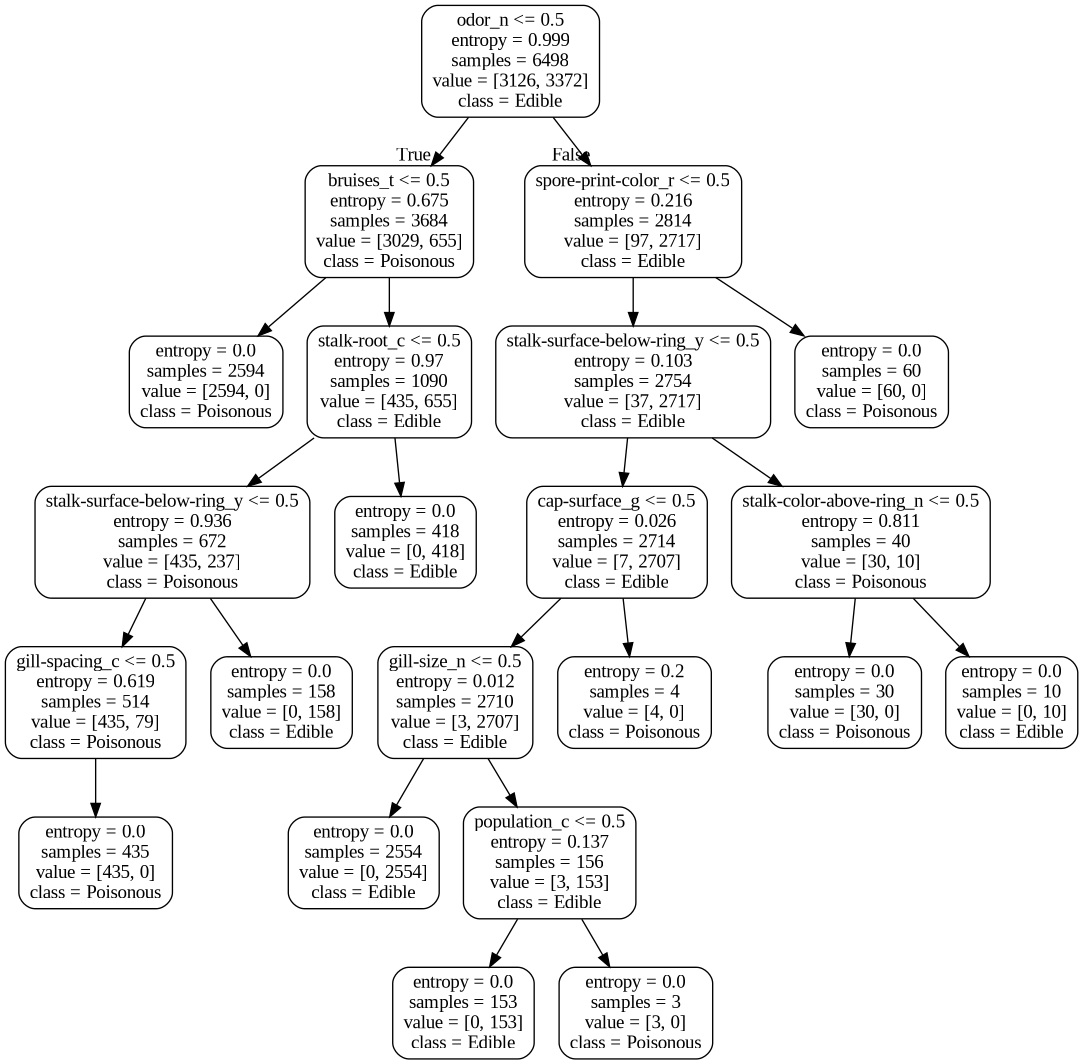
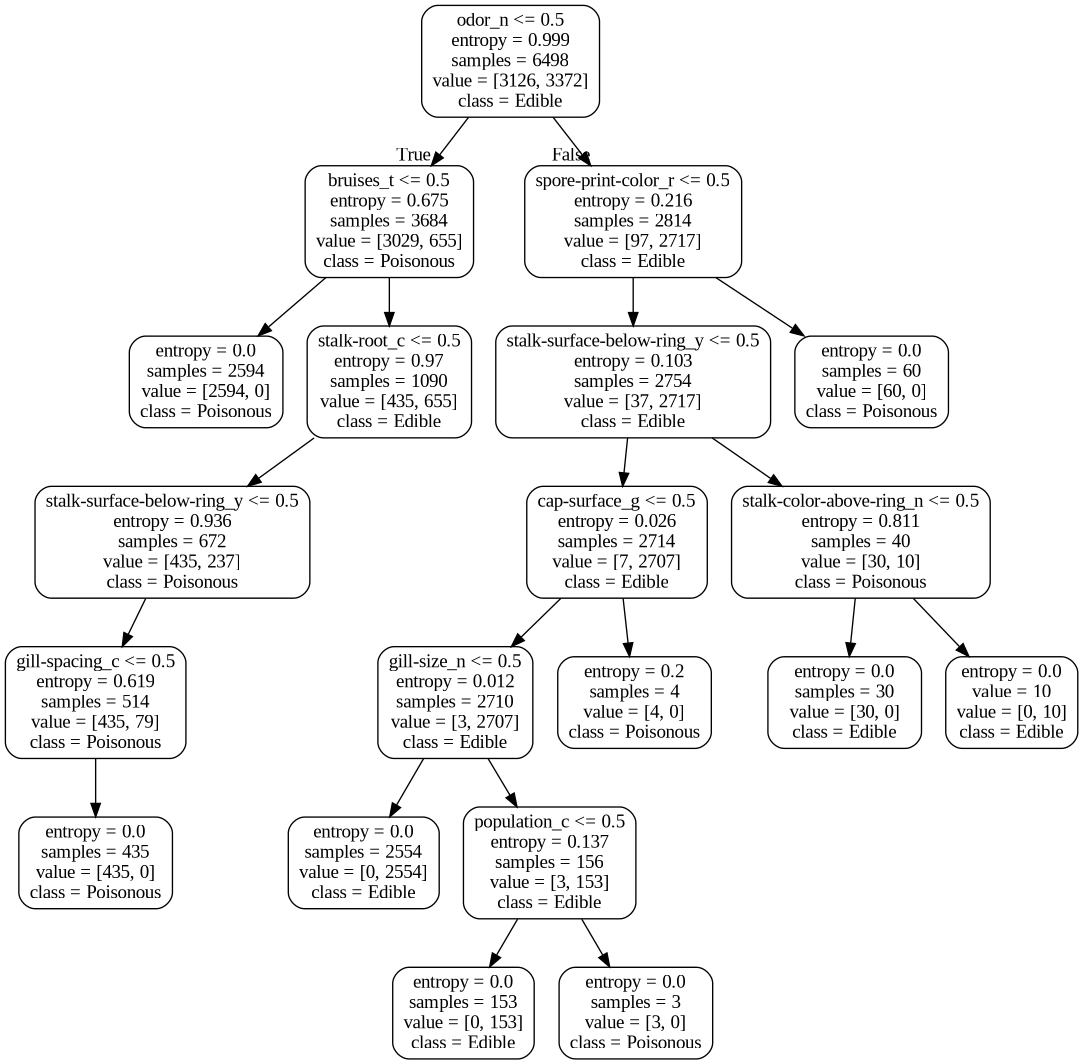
(406, 542) -> none
(282, 703) -> none
(845, 703) -> (845, 703)
(1012, 703) -> (1012, 703)
